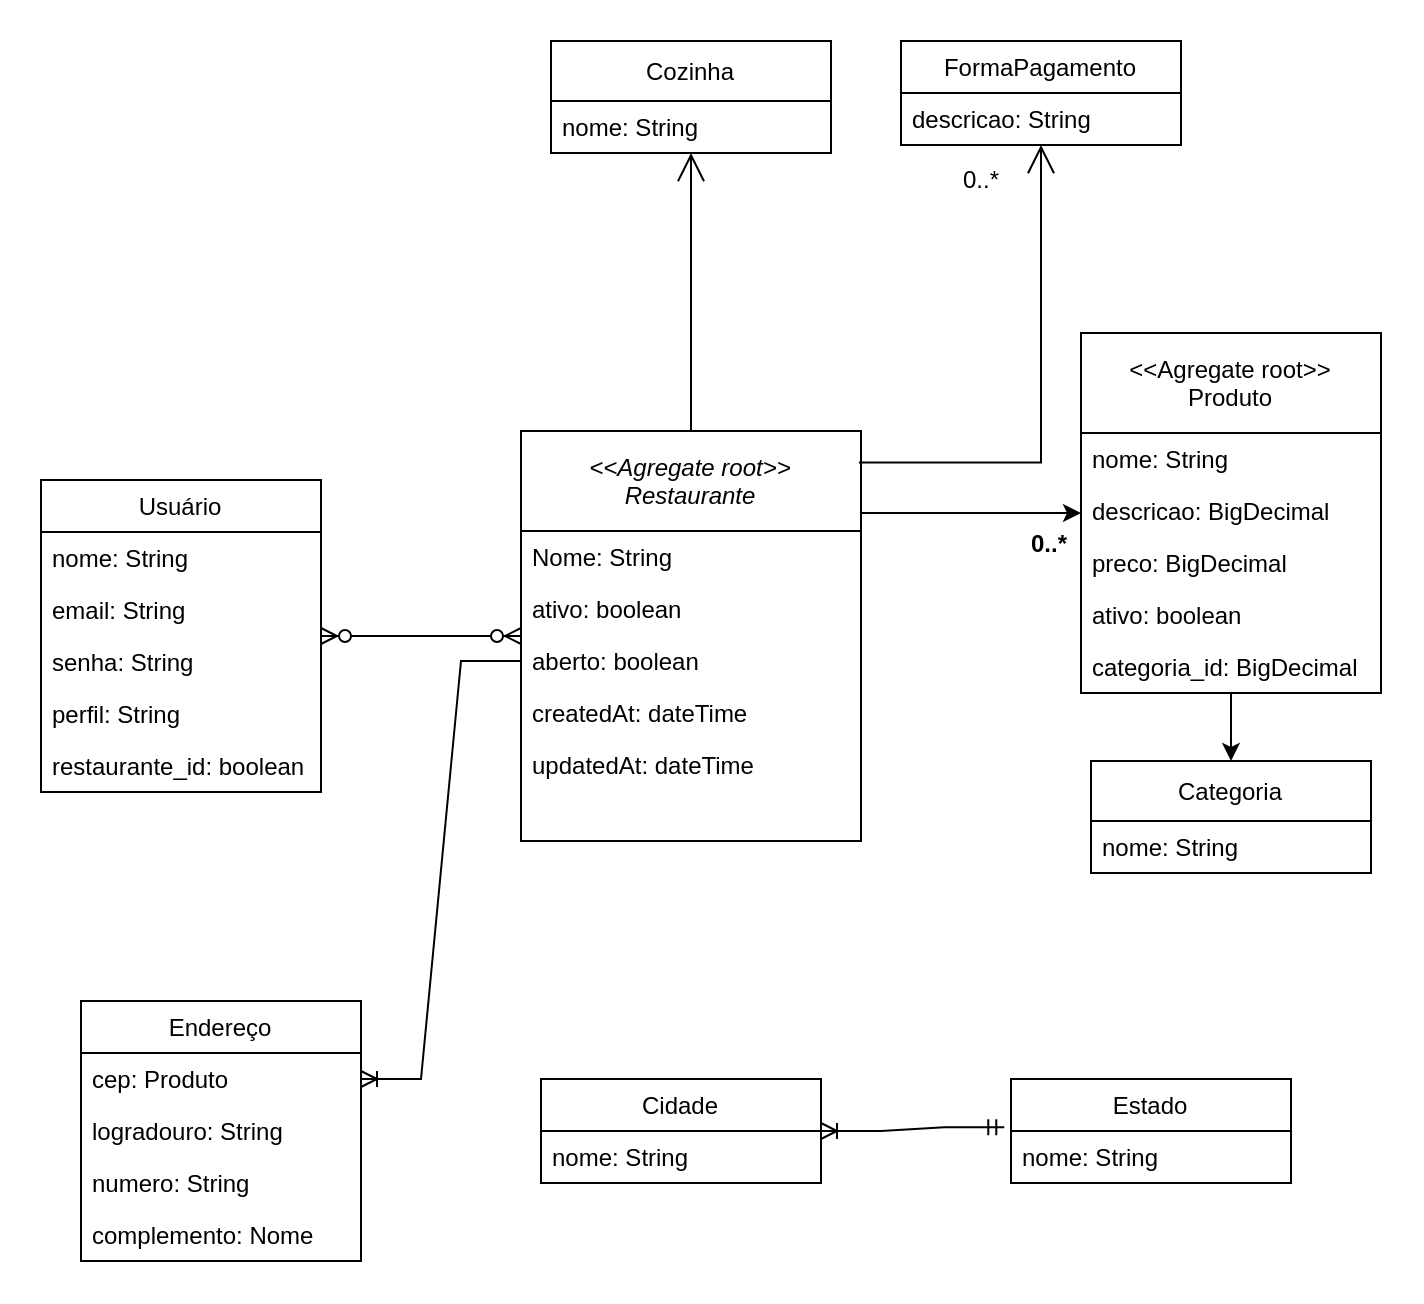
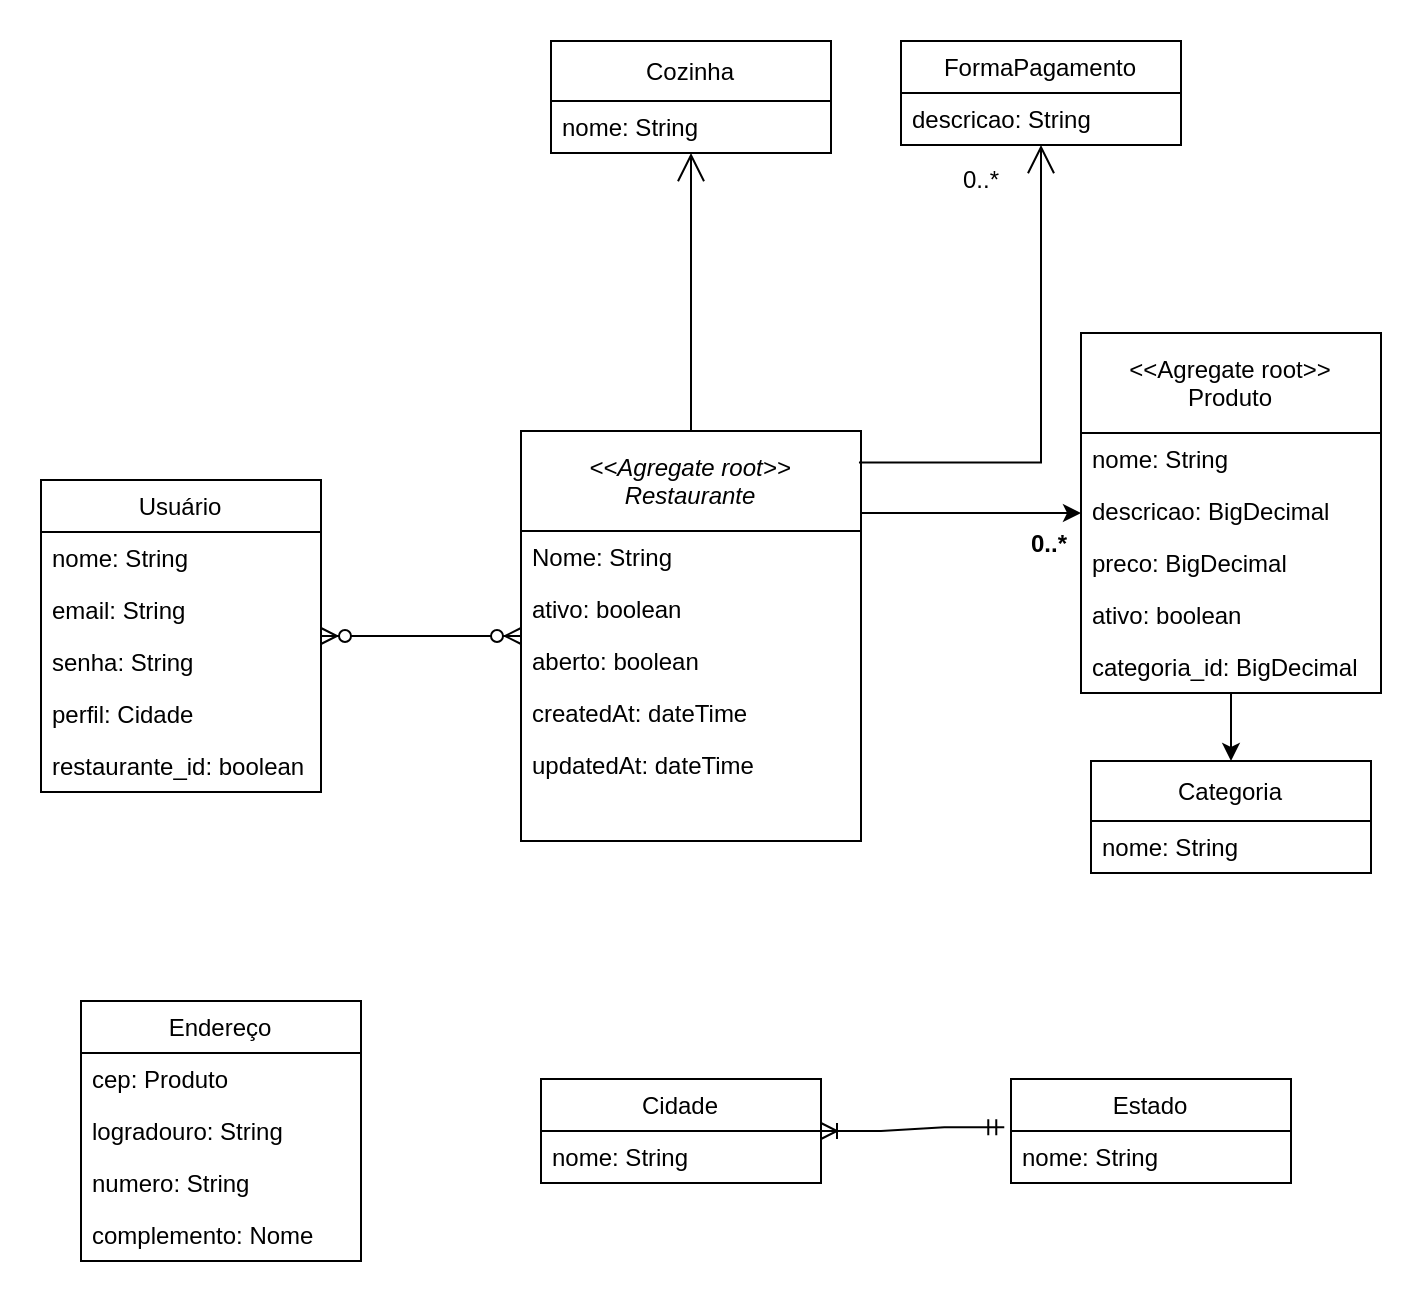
(130, 715) -> (130, 715)
(441, 871) -> none
